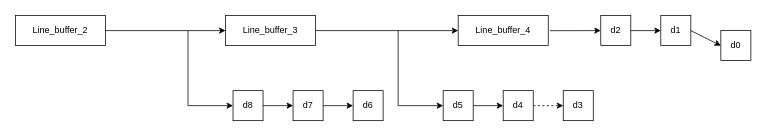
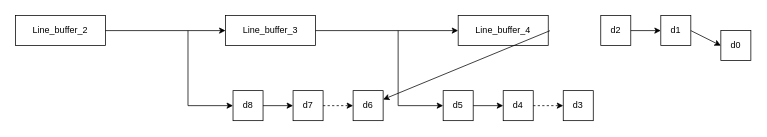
(573, 30) -> (469, 64)
(335, 105) -> (335, 105)
